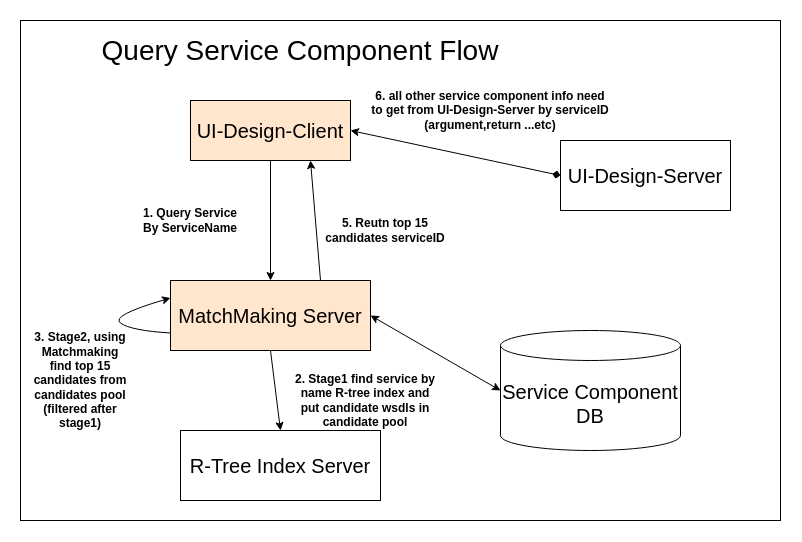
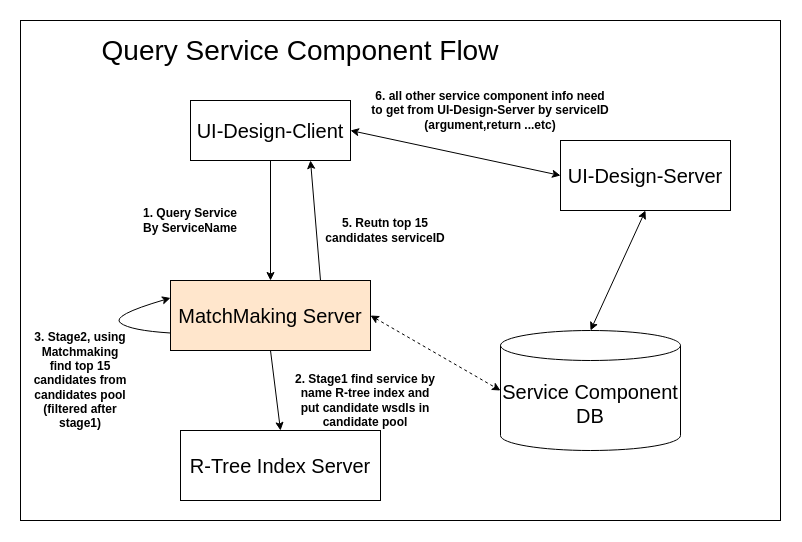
(271, 131) -> (271, 131)
(552, 174) -> (552, 174)
none -> (618, 271)
(436, 353) -> (436, 353)
